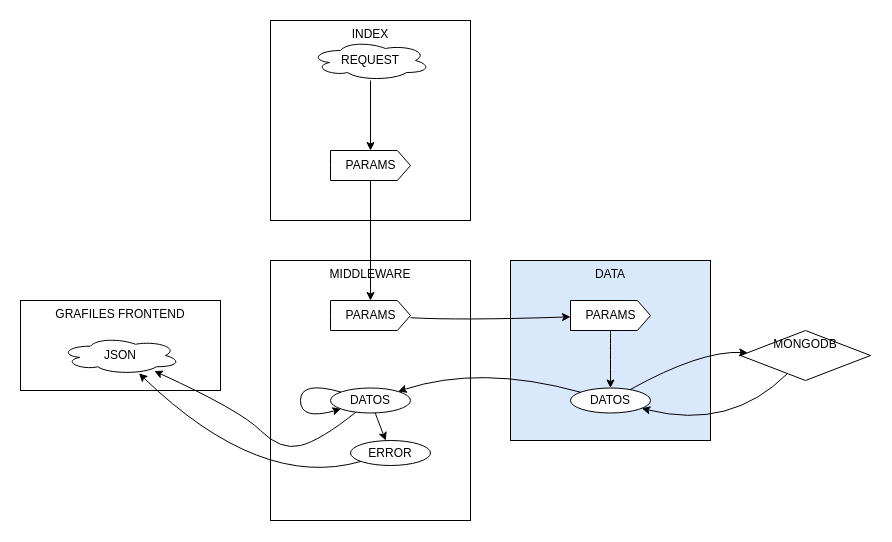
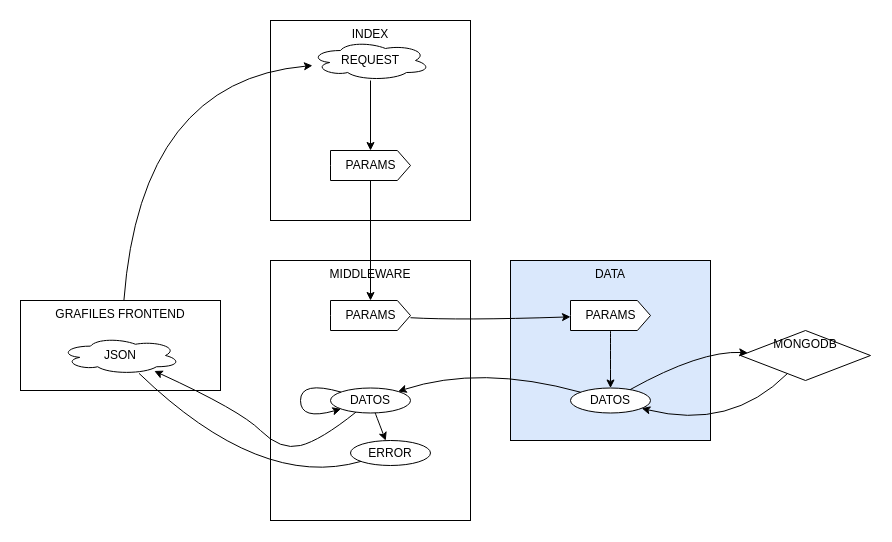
none -> (169, 145)
(144, 378) -> (142, 376)
